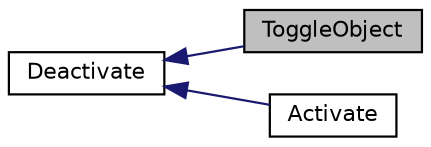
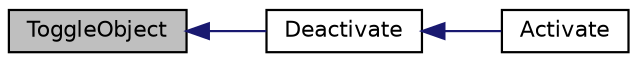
(215, 51) -> (238, 31)
